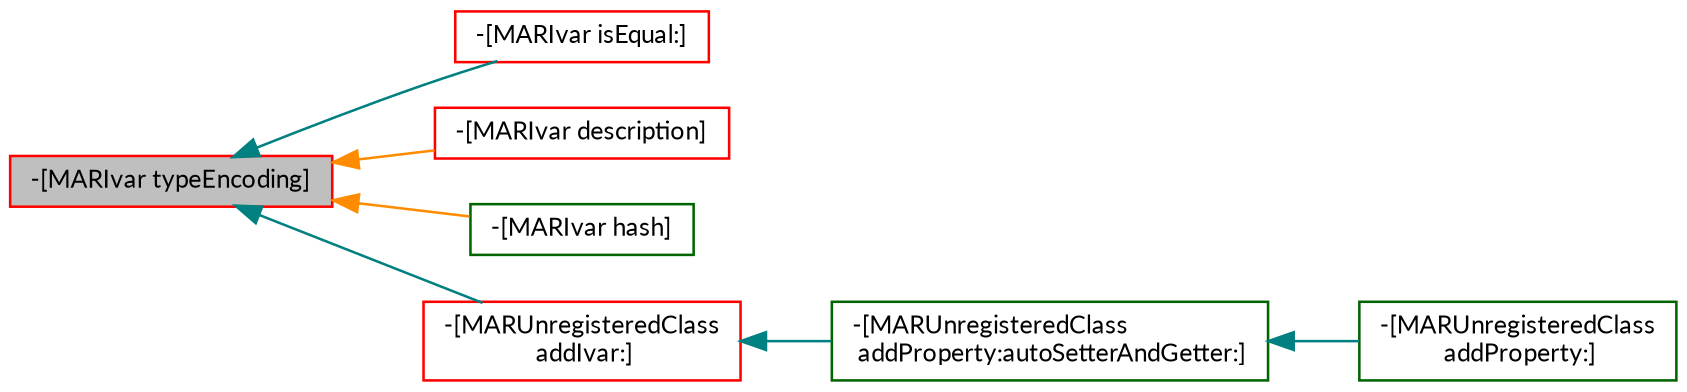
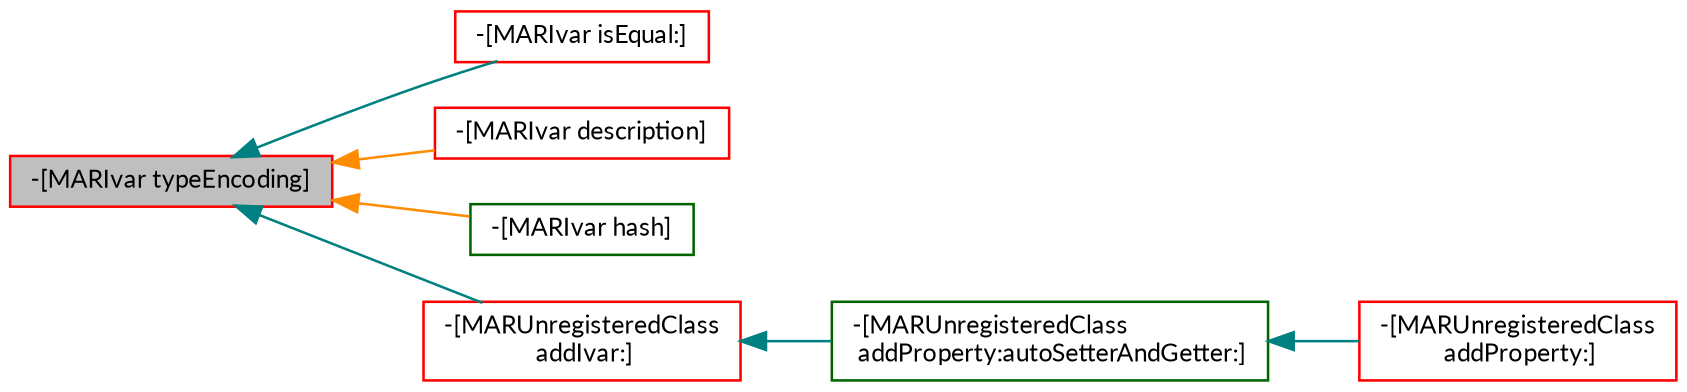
(1518, 341) -> (1518, 341)
